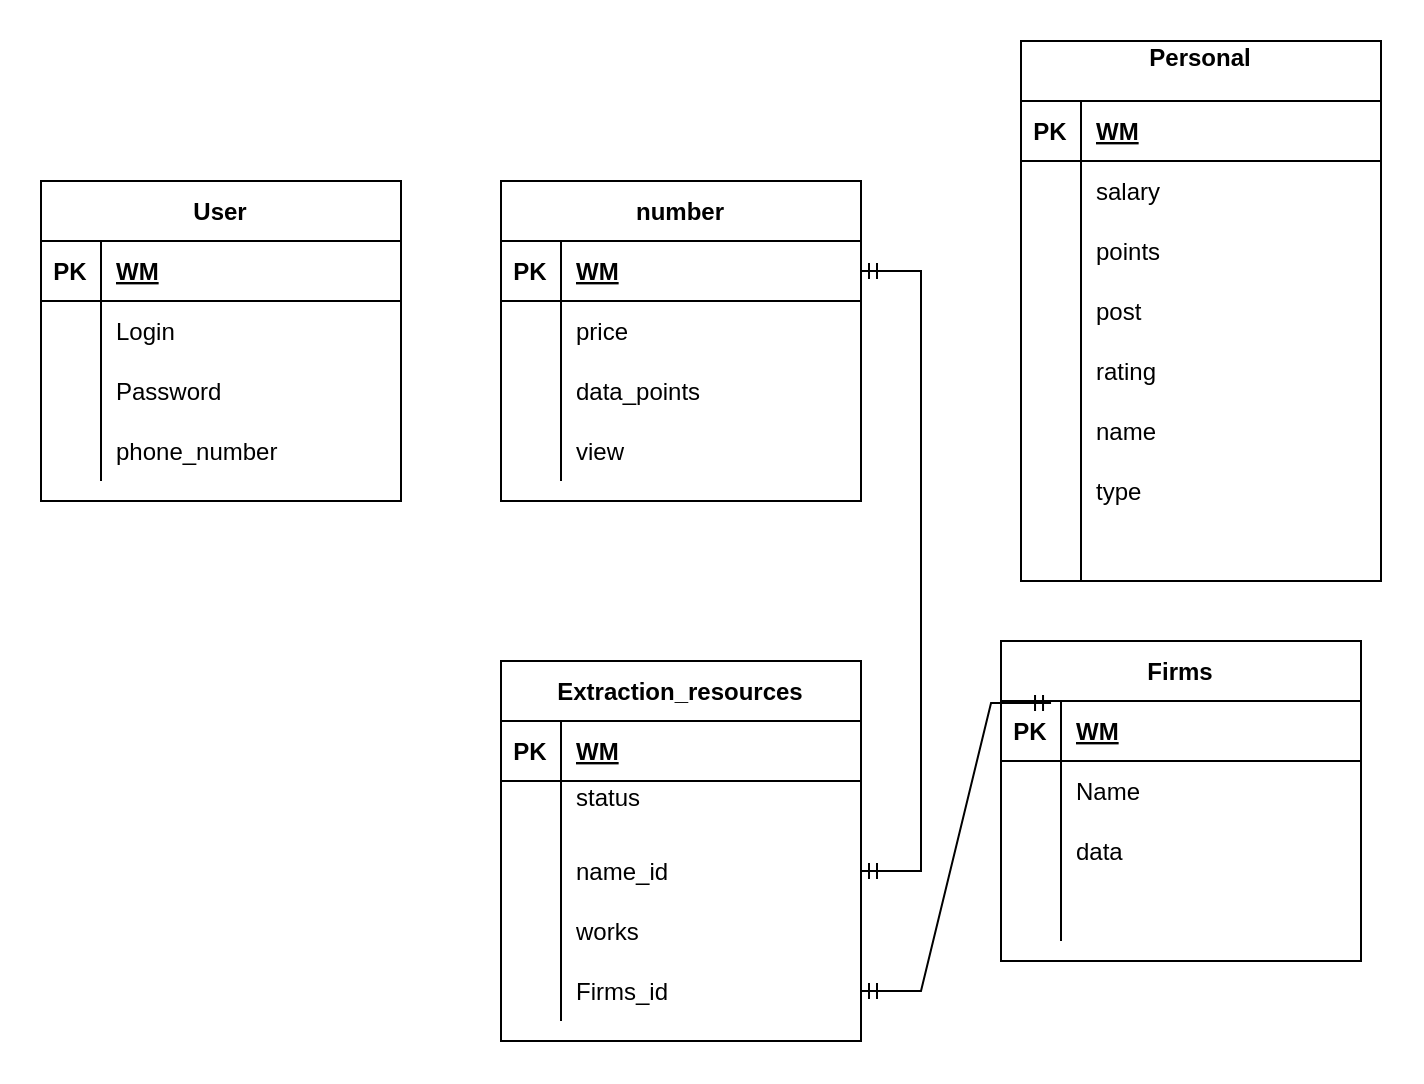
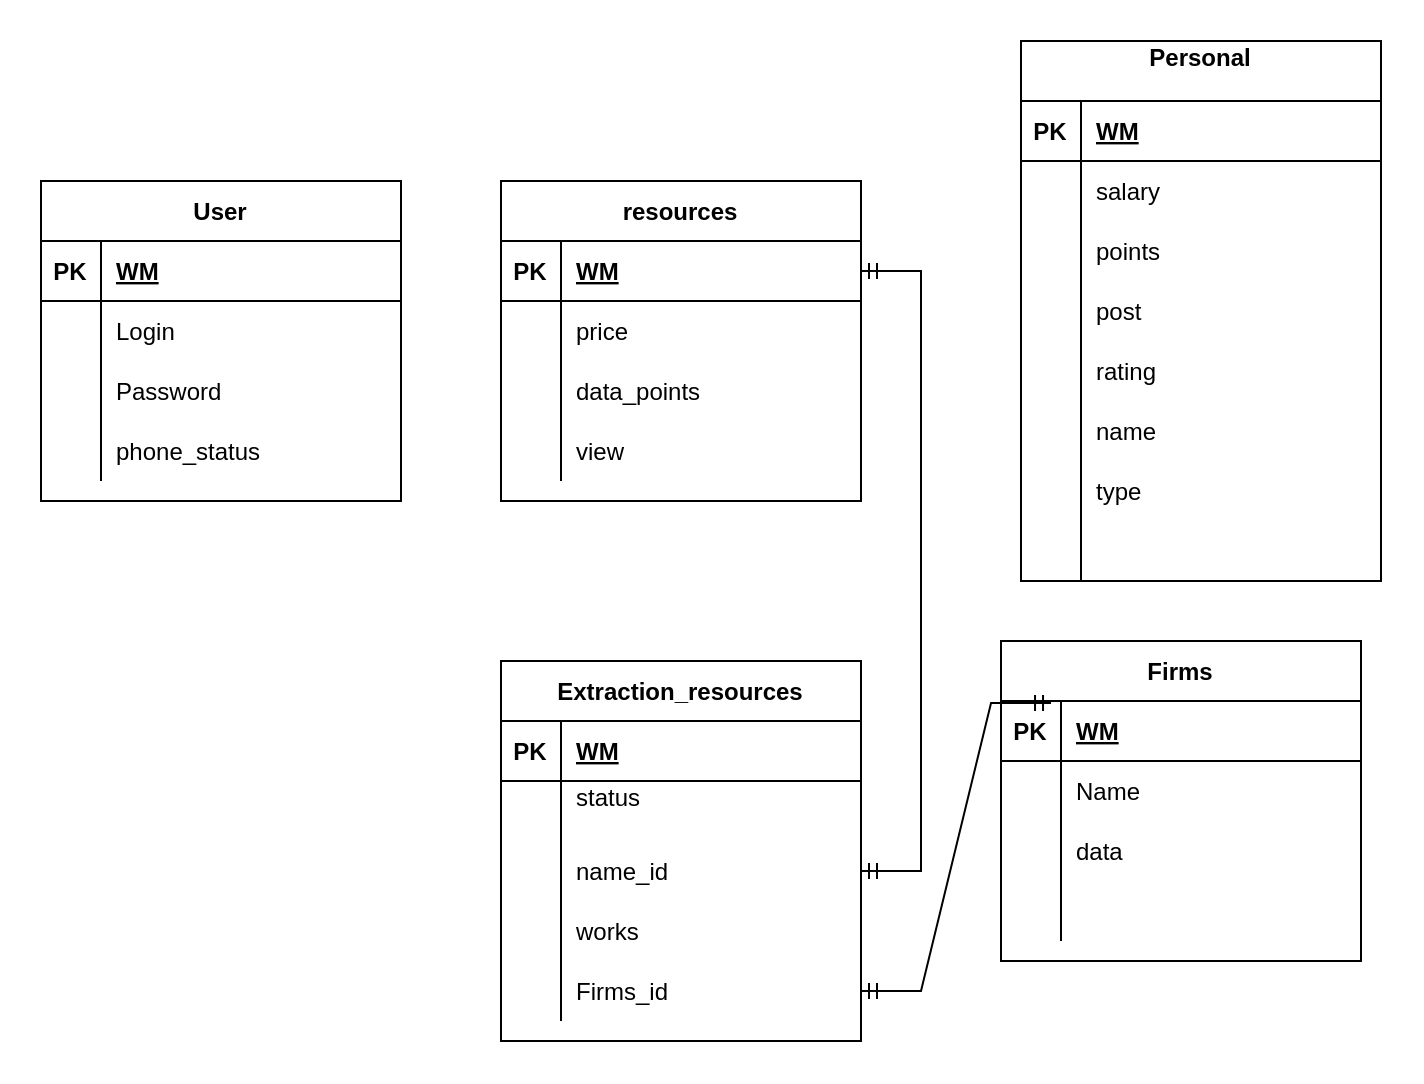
(680, 212) -> (680, 212)
(197, 452) -> (197, 452)
